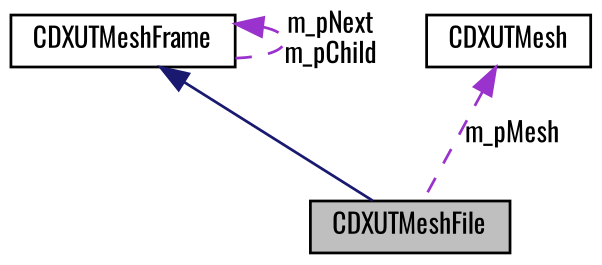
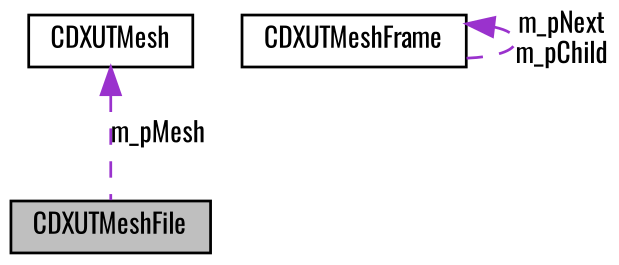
(278, 141) -> none
